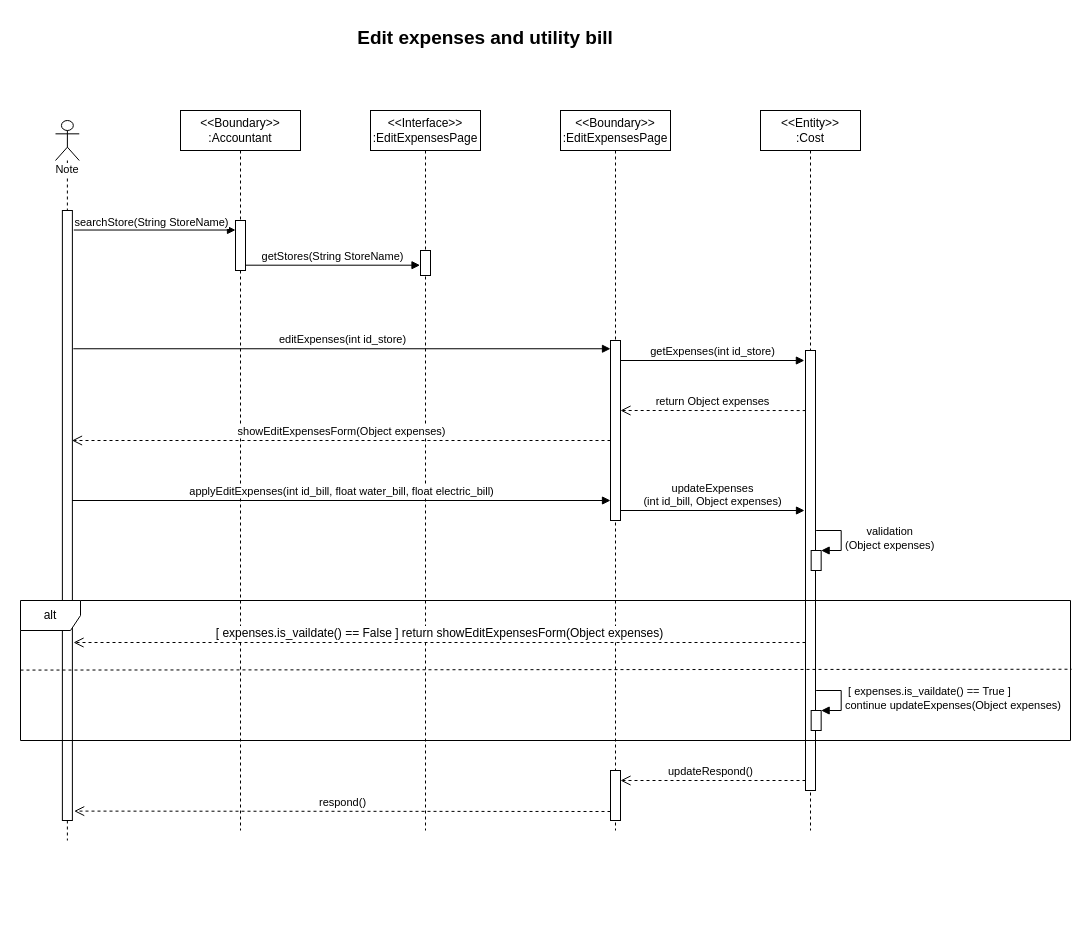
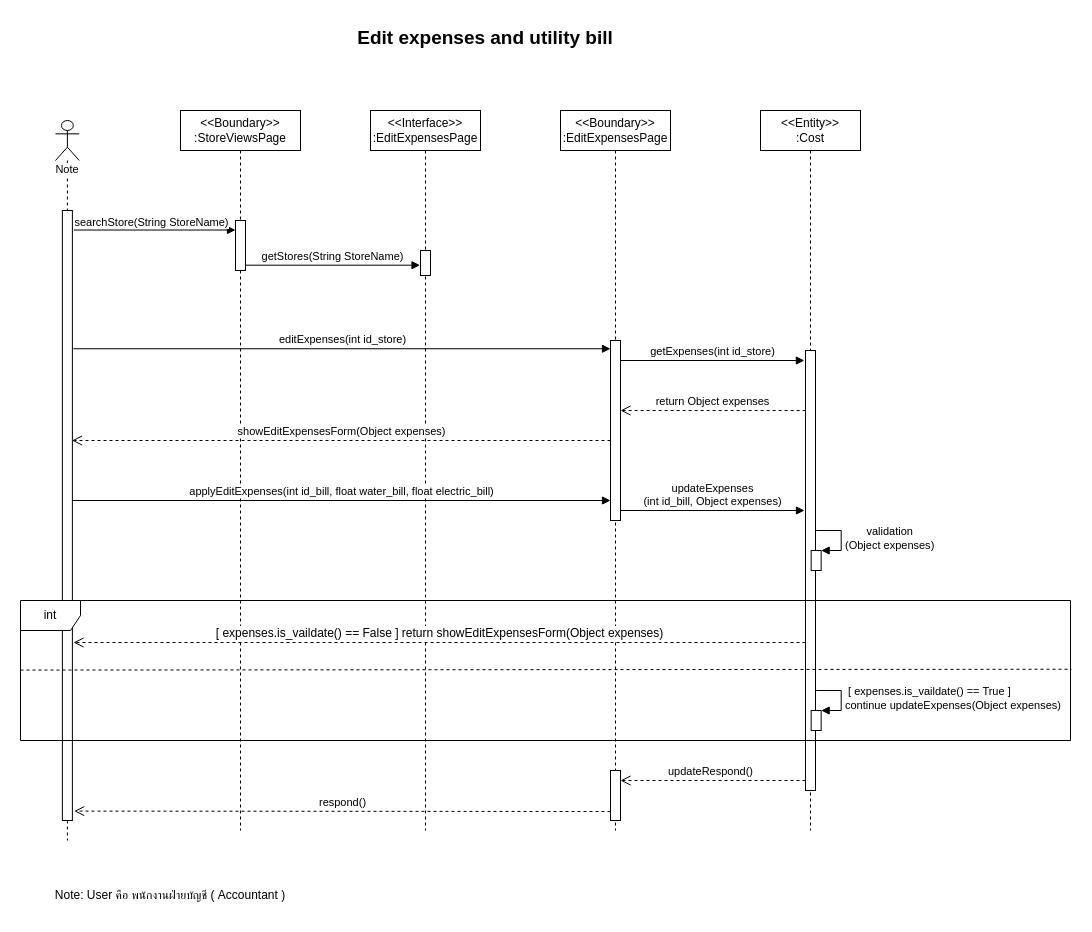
(241, 131) -> (241, 131)
(51, 616) -> (51, 616)
none -> (171, 896)
